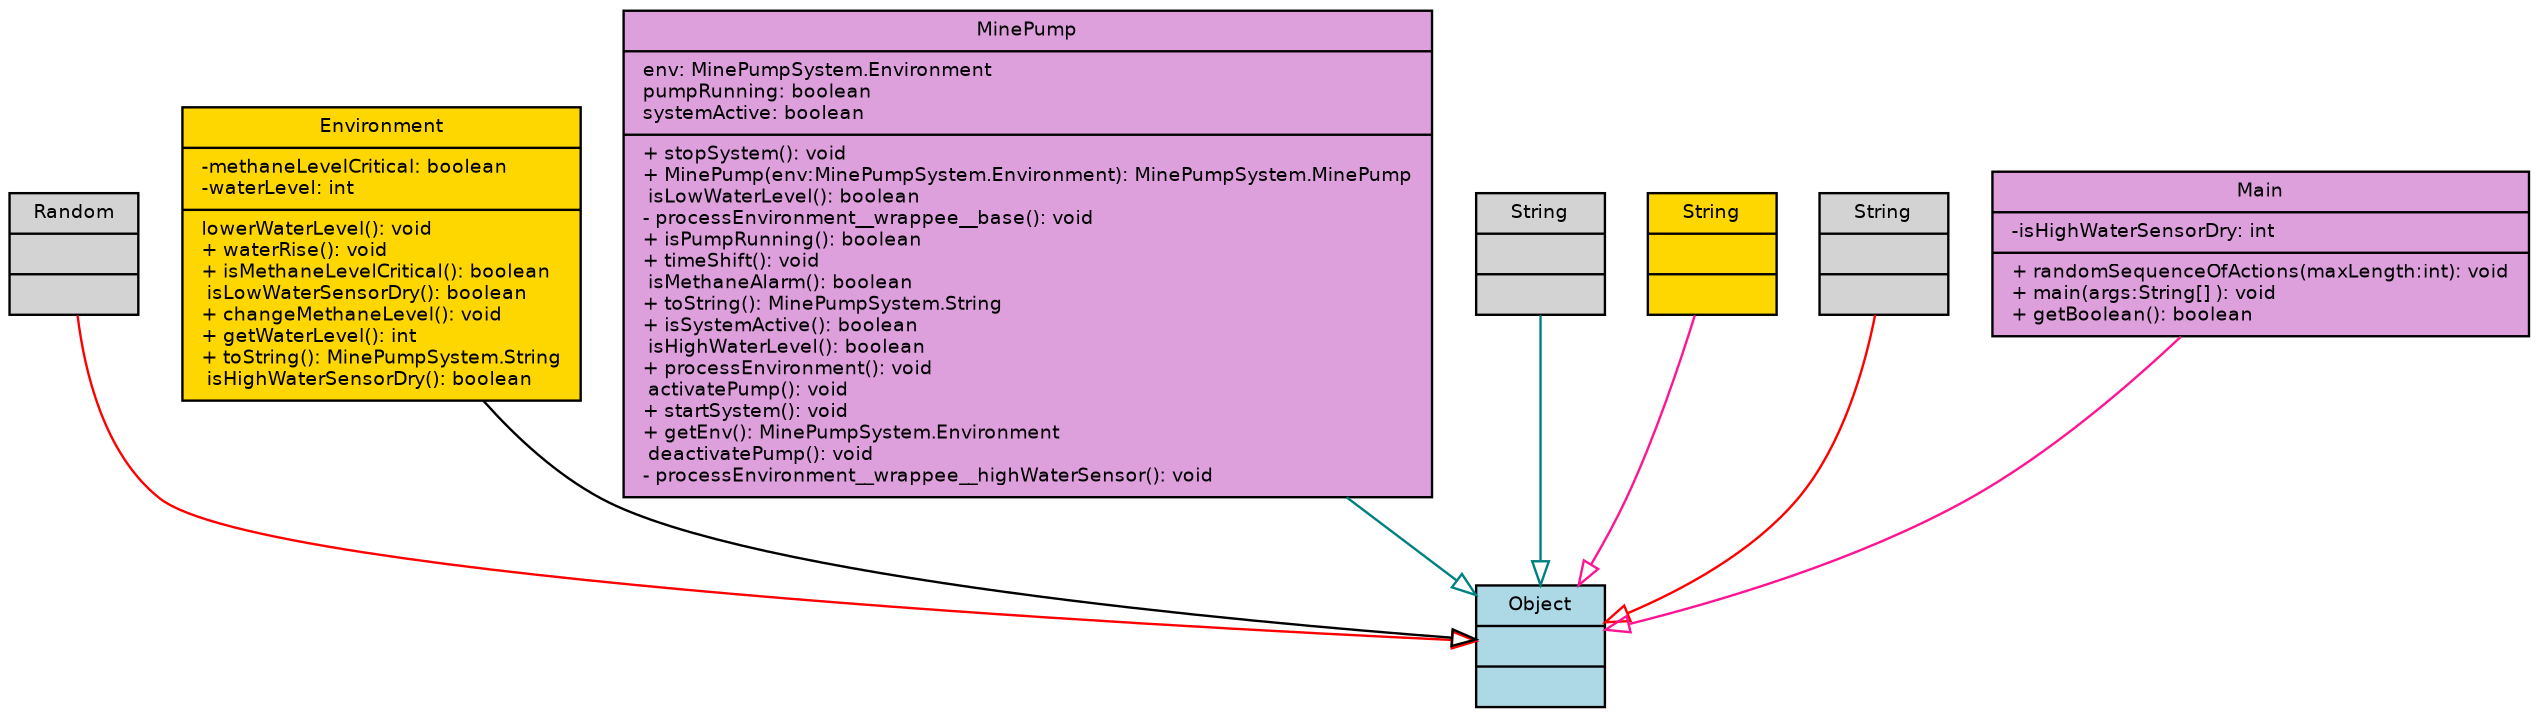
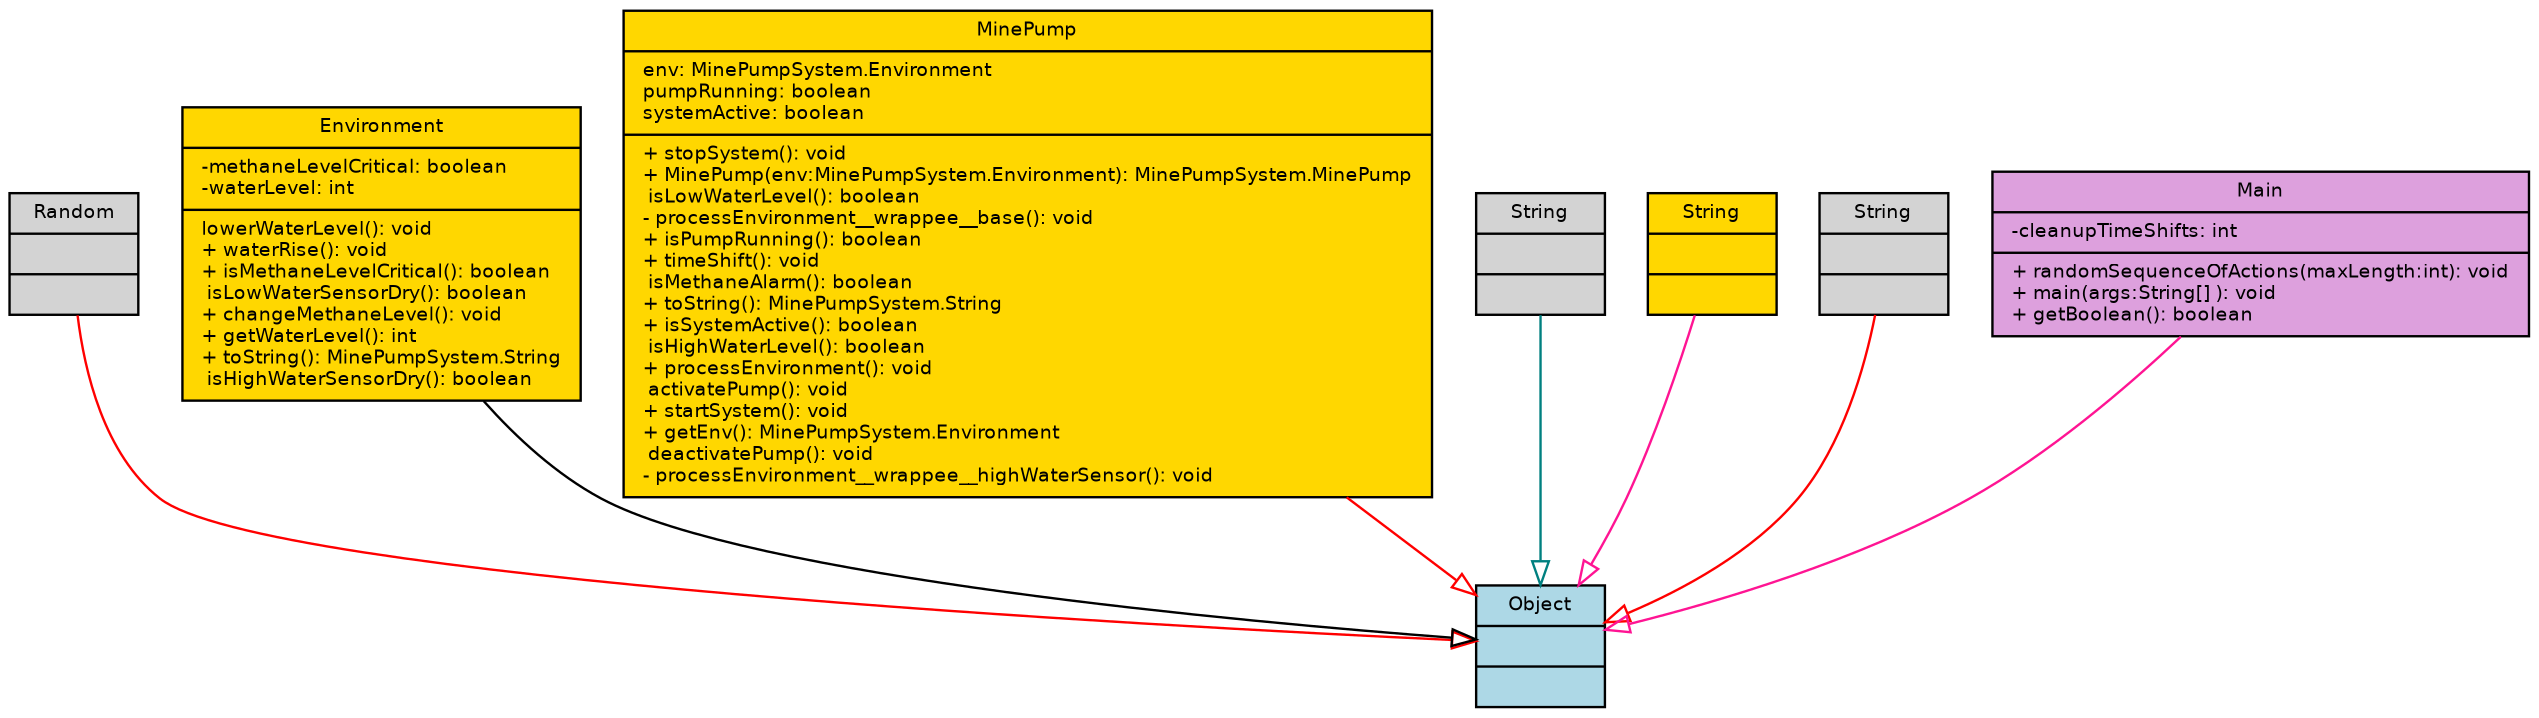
(2144, 231) -> (2125, 231)
(1028, 254) -> (1028, 254)
(1401, 539) -> (1401, 539)
